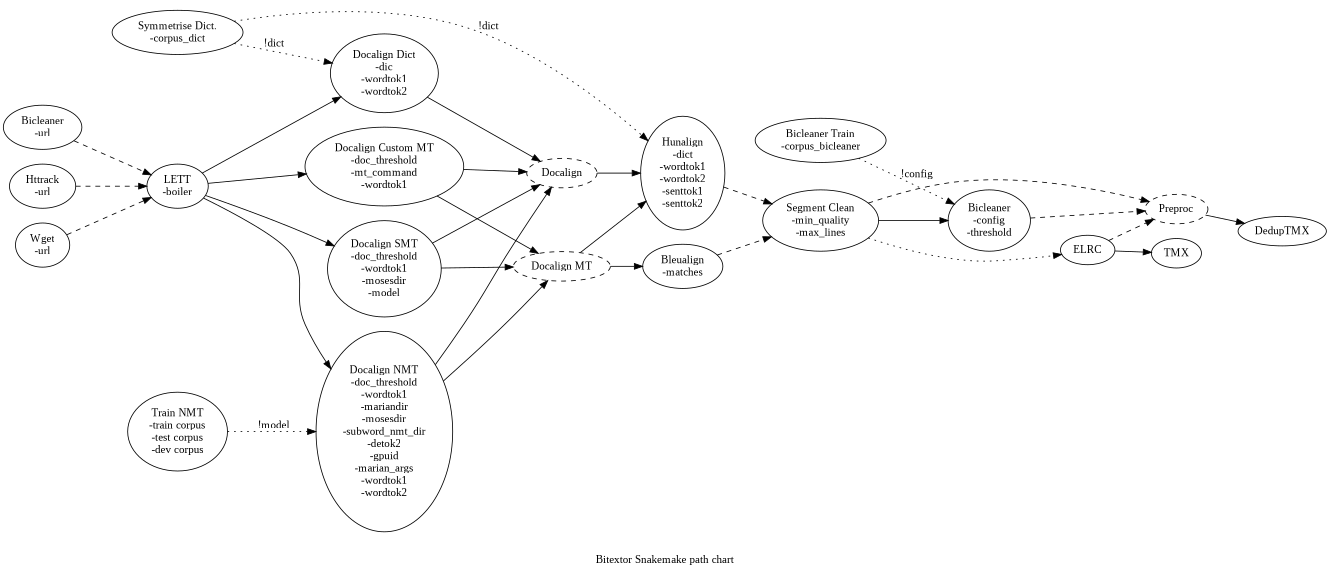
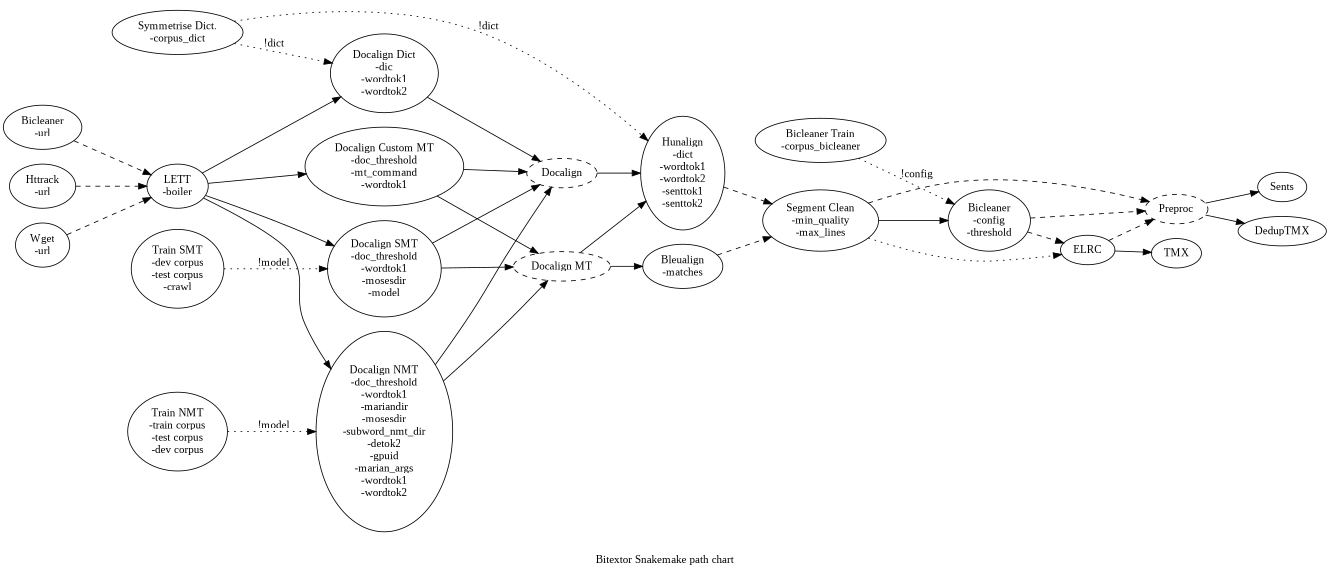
none -> (1282, 187)
none -> (1042, 236)
none -> (178, 269)
